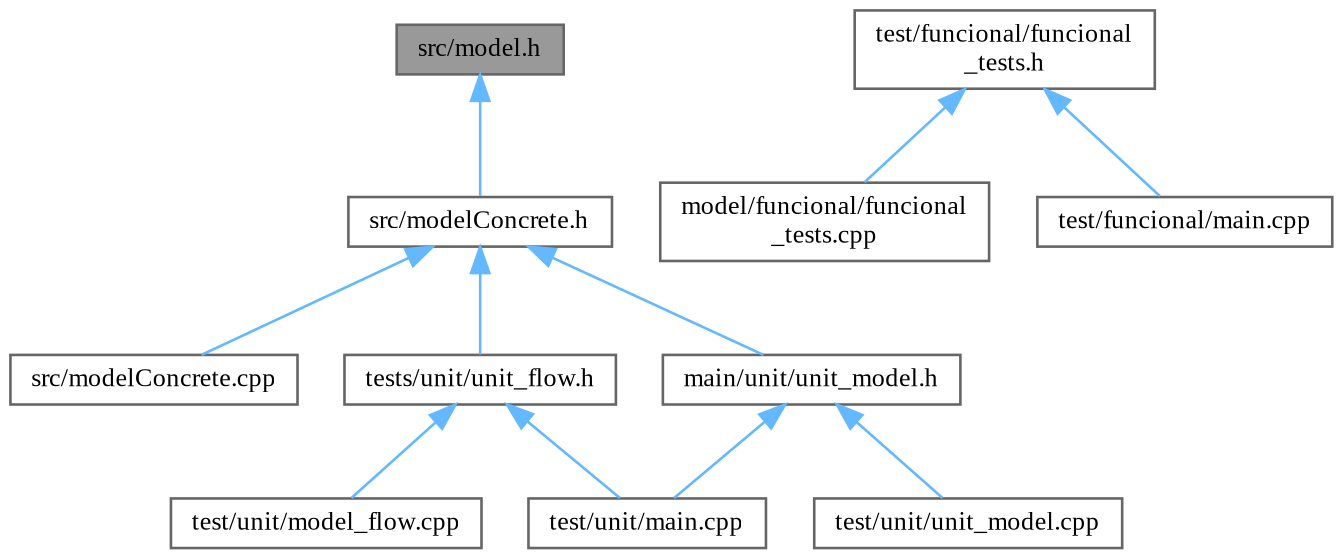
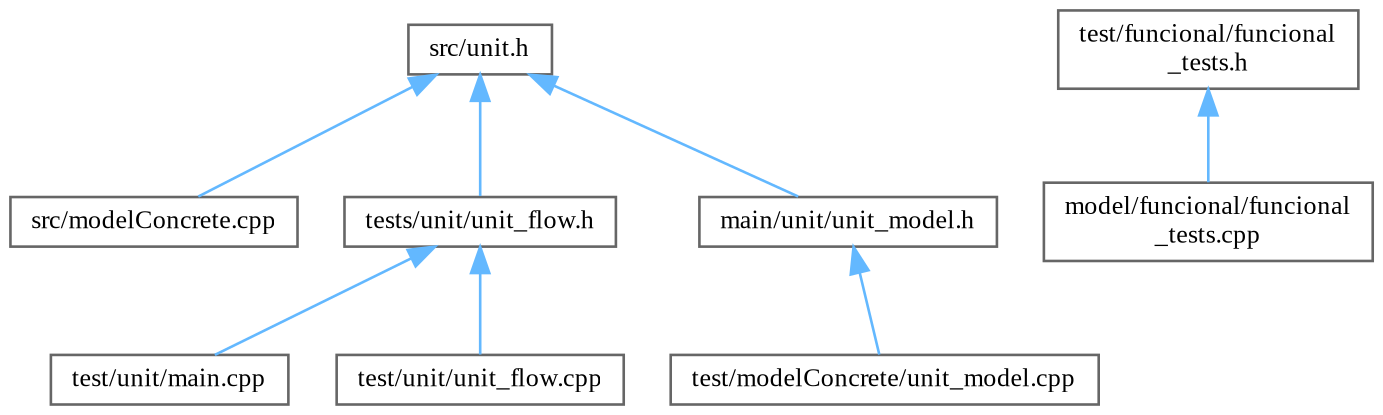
(480, 50) -> none
(480, 222) -> (480, 50)
(1185, 222) -> none
(719, 460) -> none
(326, 523) -> (480, 380)
(968, 523) -> (885, 380)
